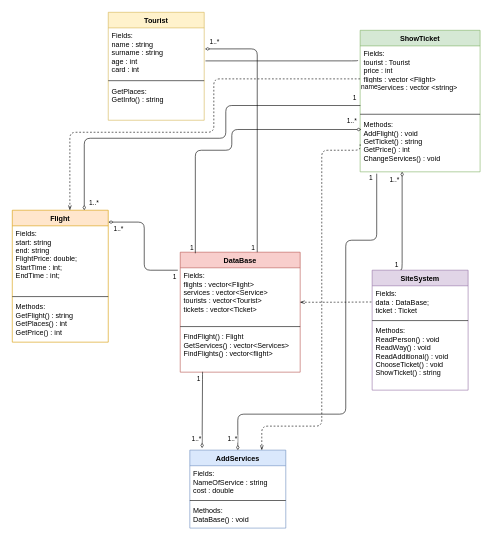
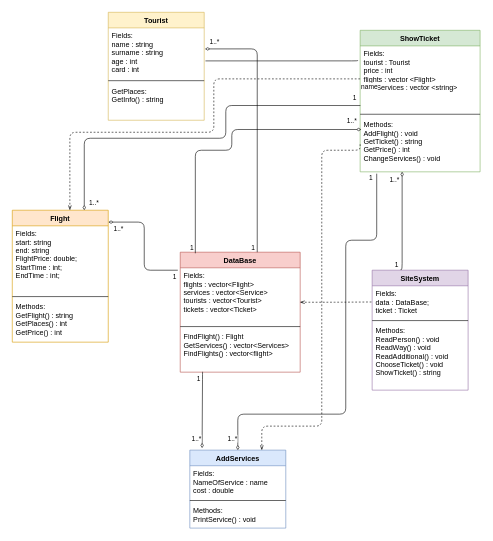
(205, 474) -> (205, 474)
(208, 511) -> (208, 511)
